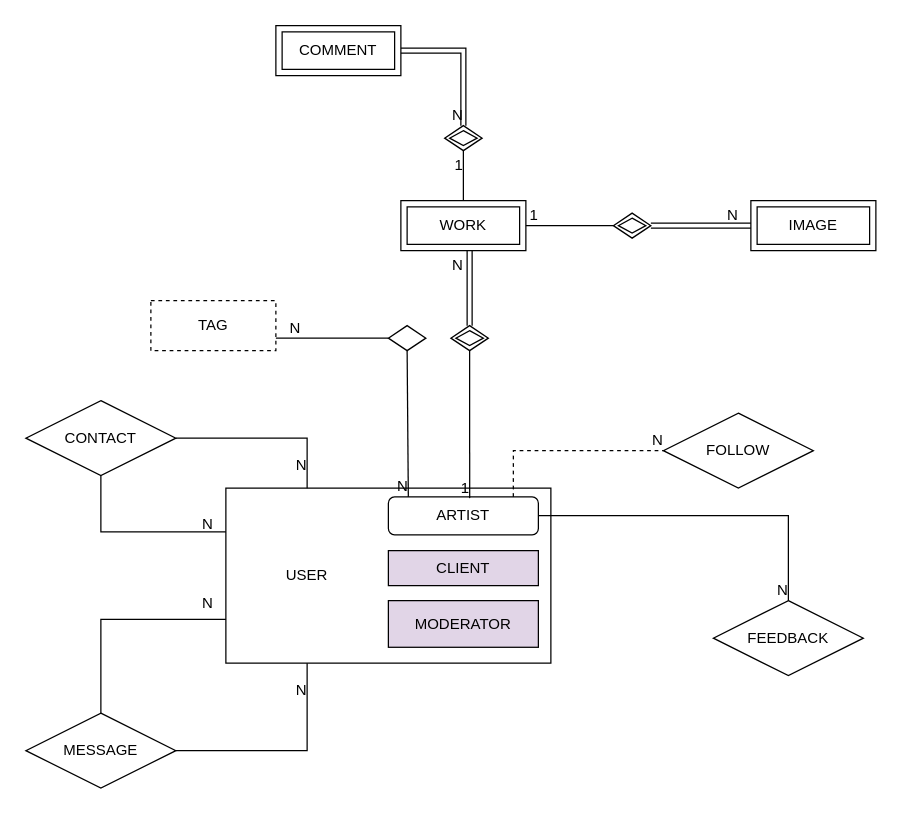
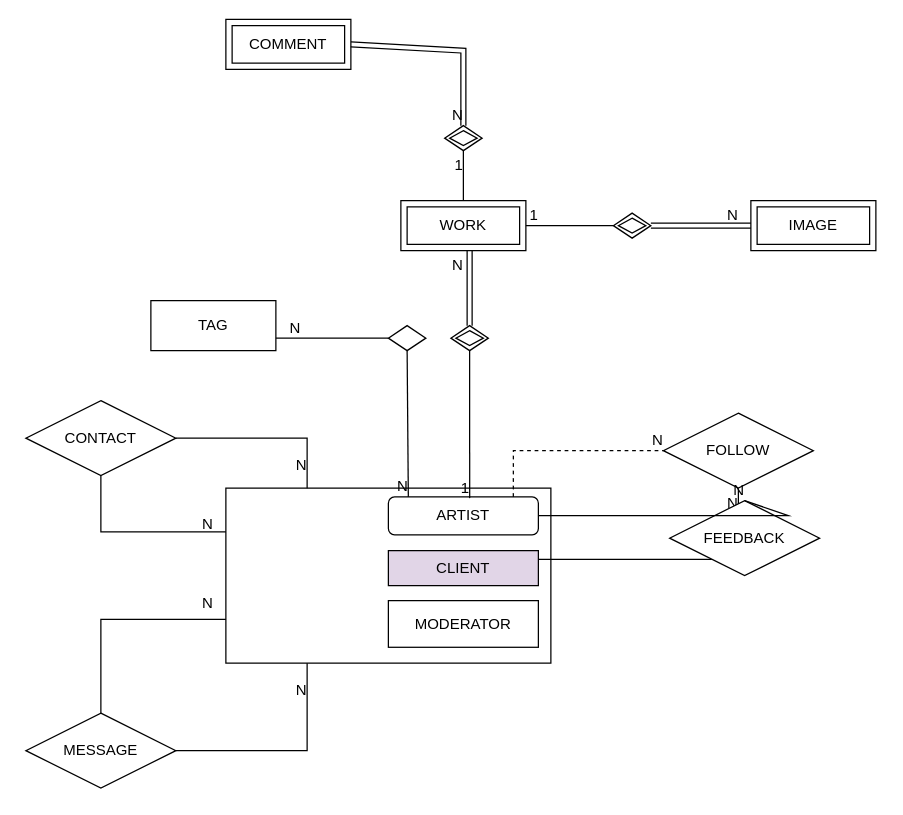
(338, 51) -> (288, 44)
(213, 326) -> (213, 326)
none -> (628, 559)
(307, 576) -> none
(463, 624) -> (463, 624)
(788, 638) -> (744, 538)
